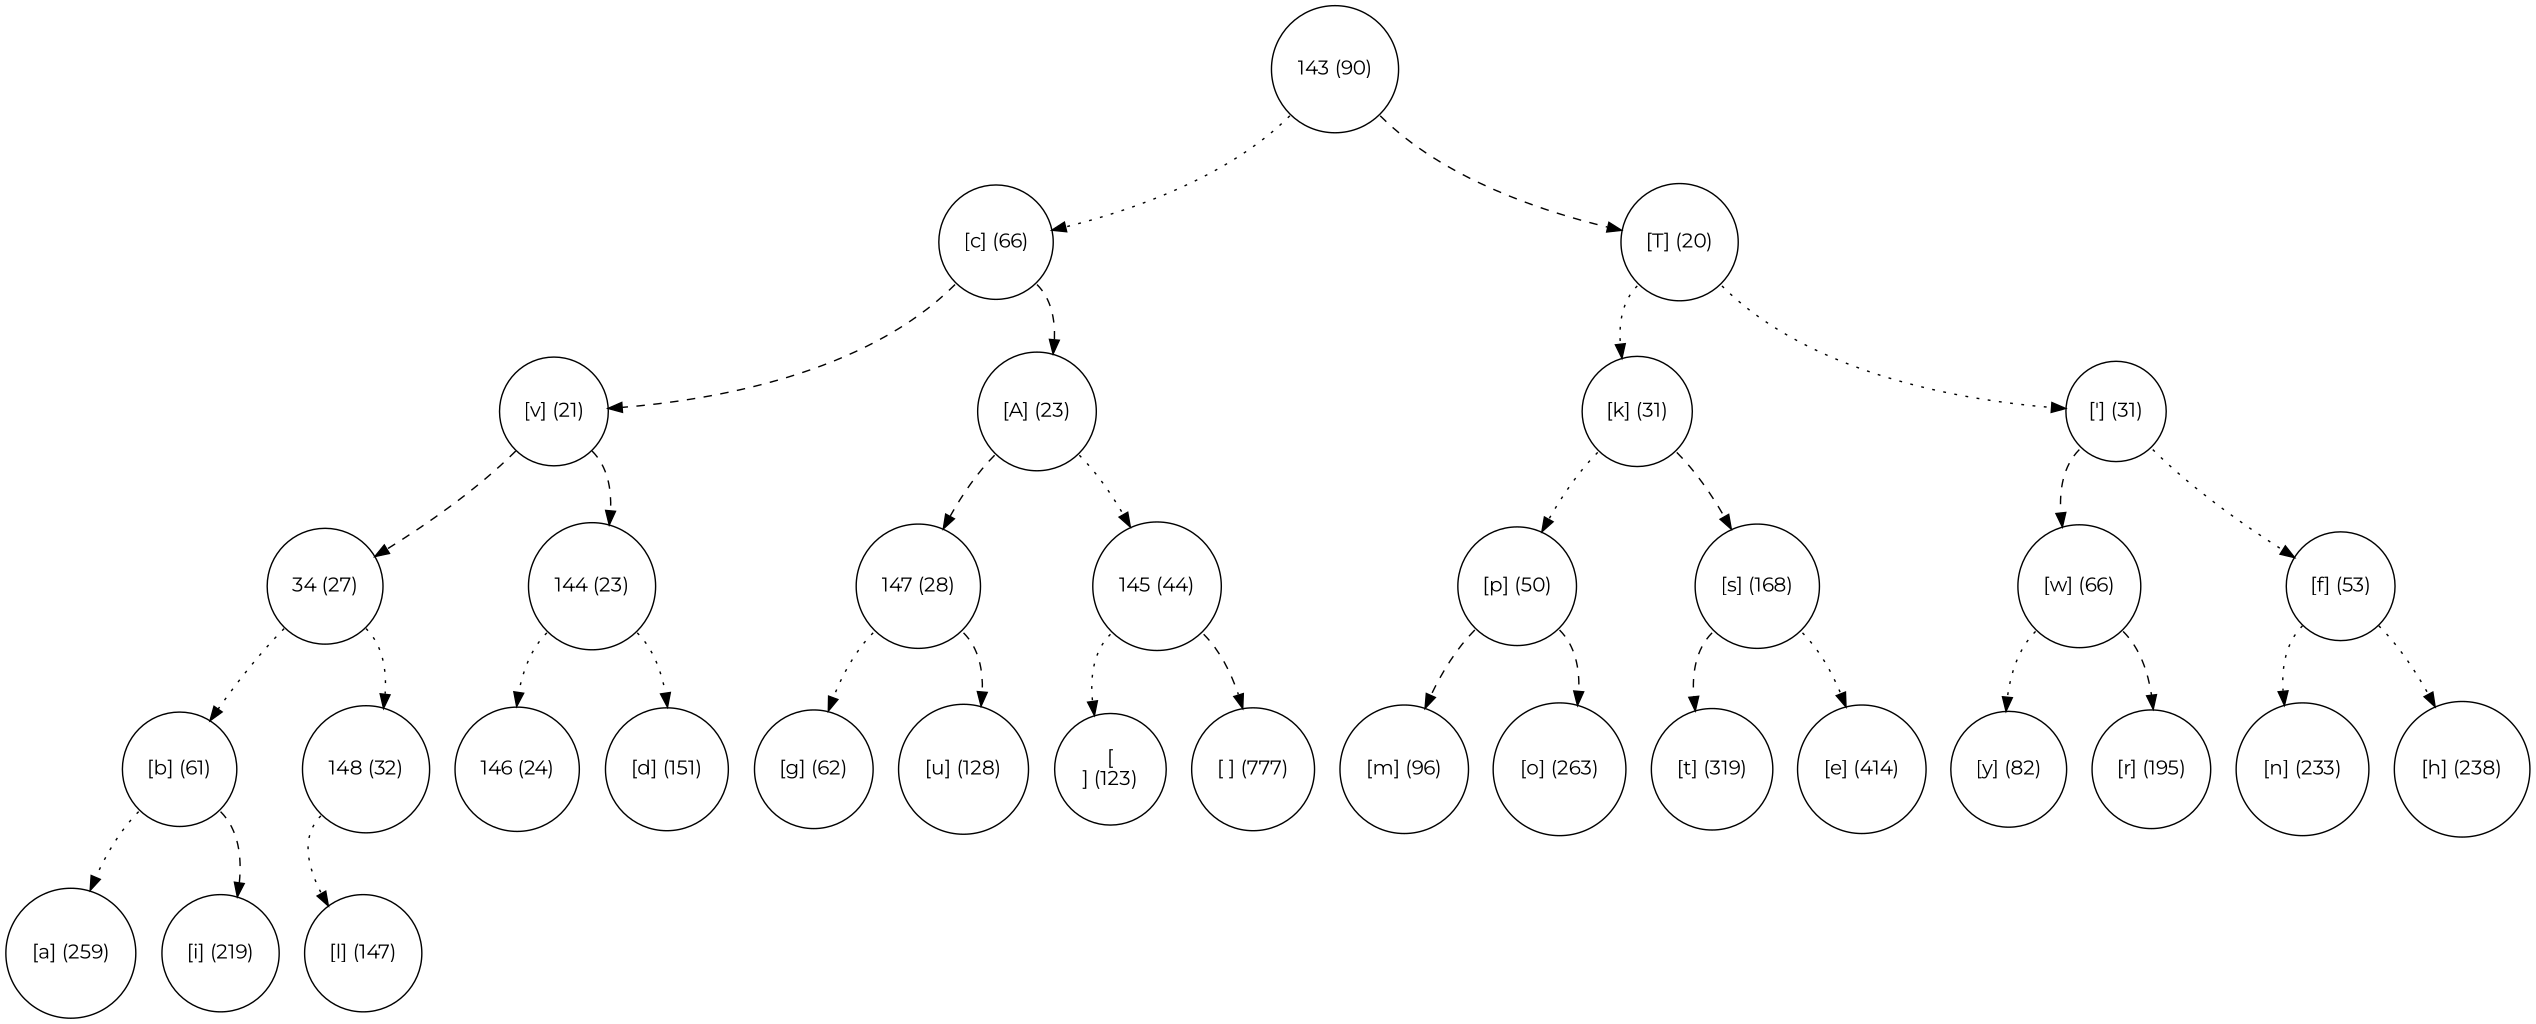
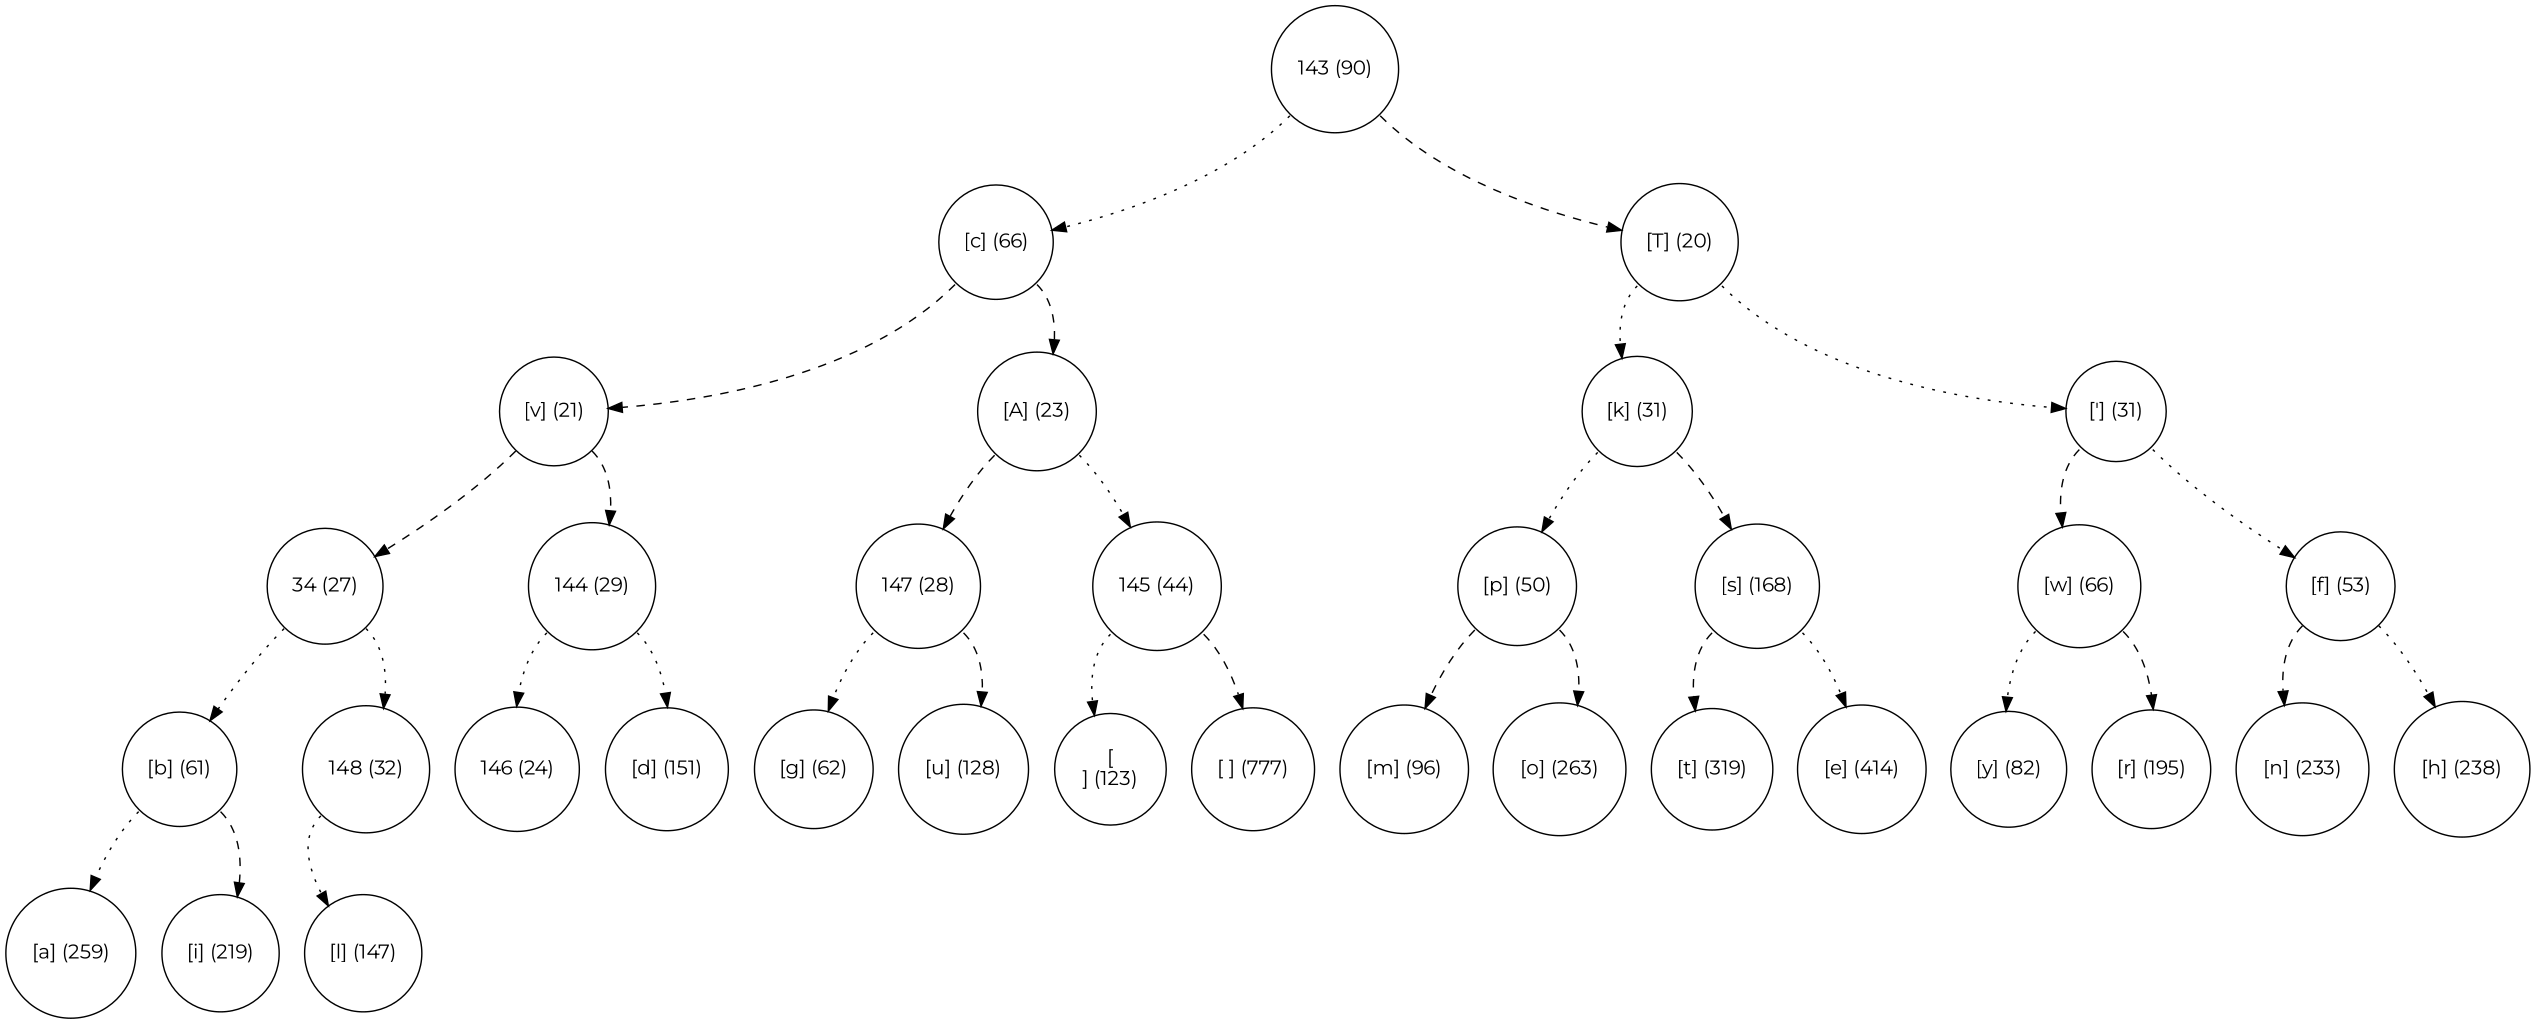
(592, 586) -> (592, 586)
(2286, 656) -> (2286, 656)
